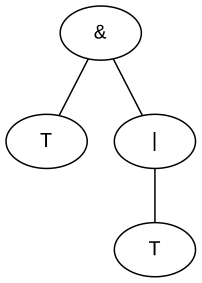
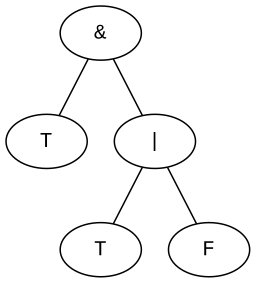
none -> (209, 250)
